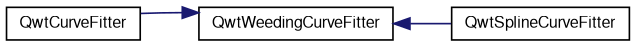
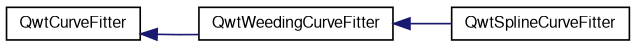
(161, 13) -> (178, 35)
